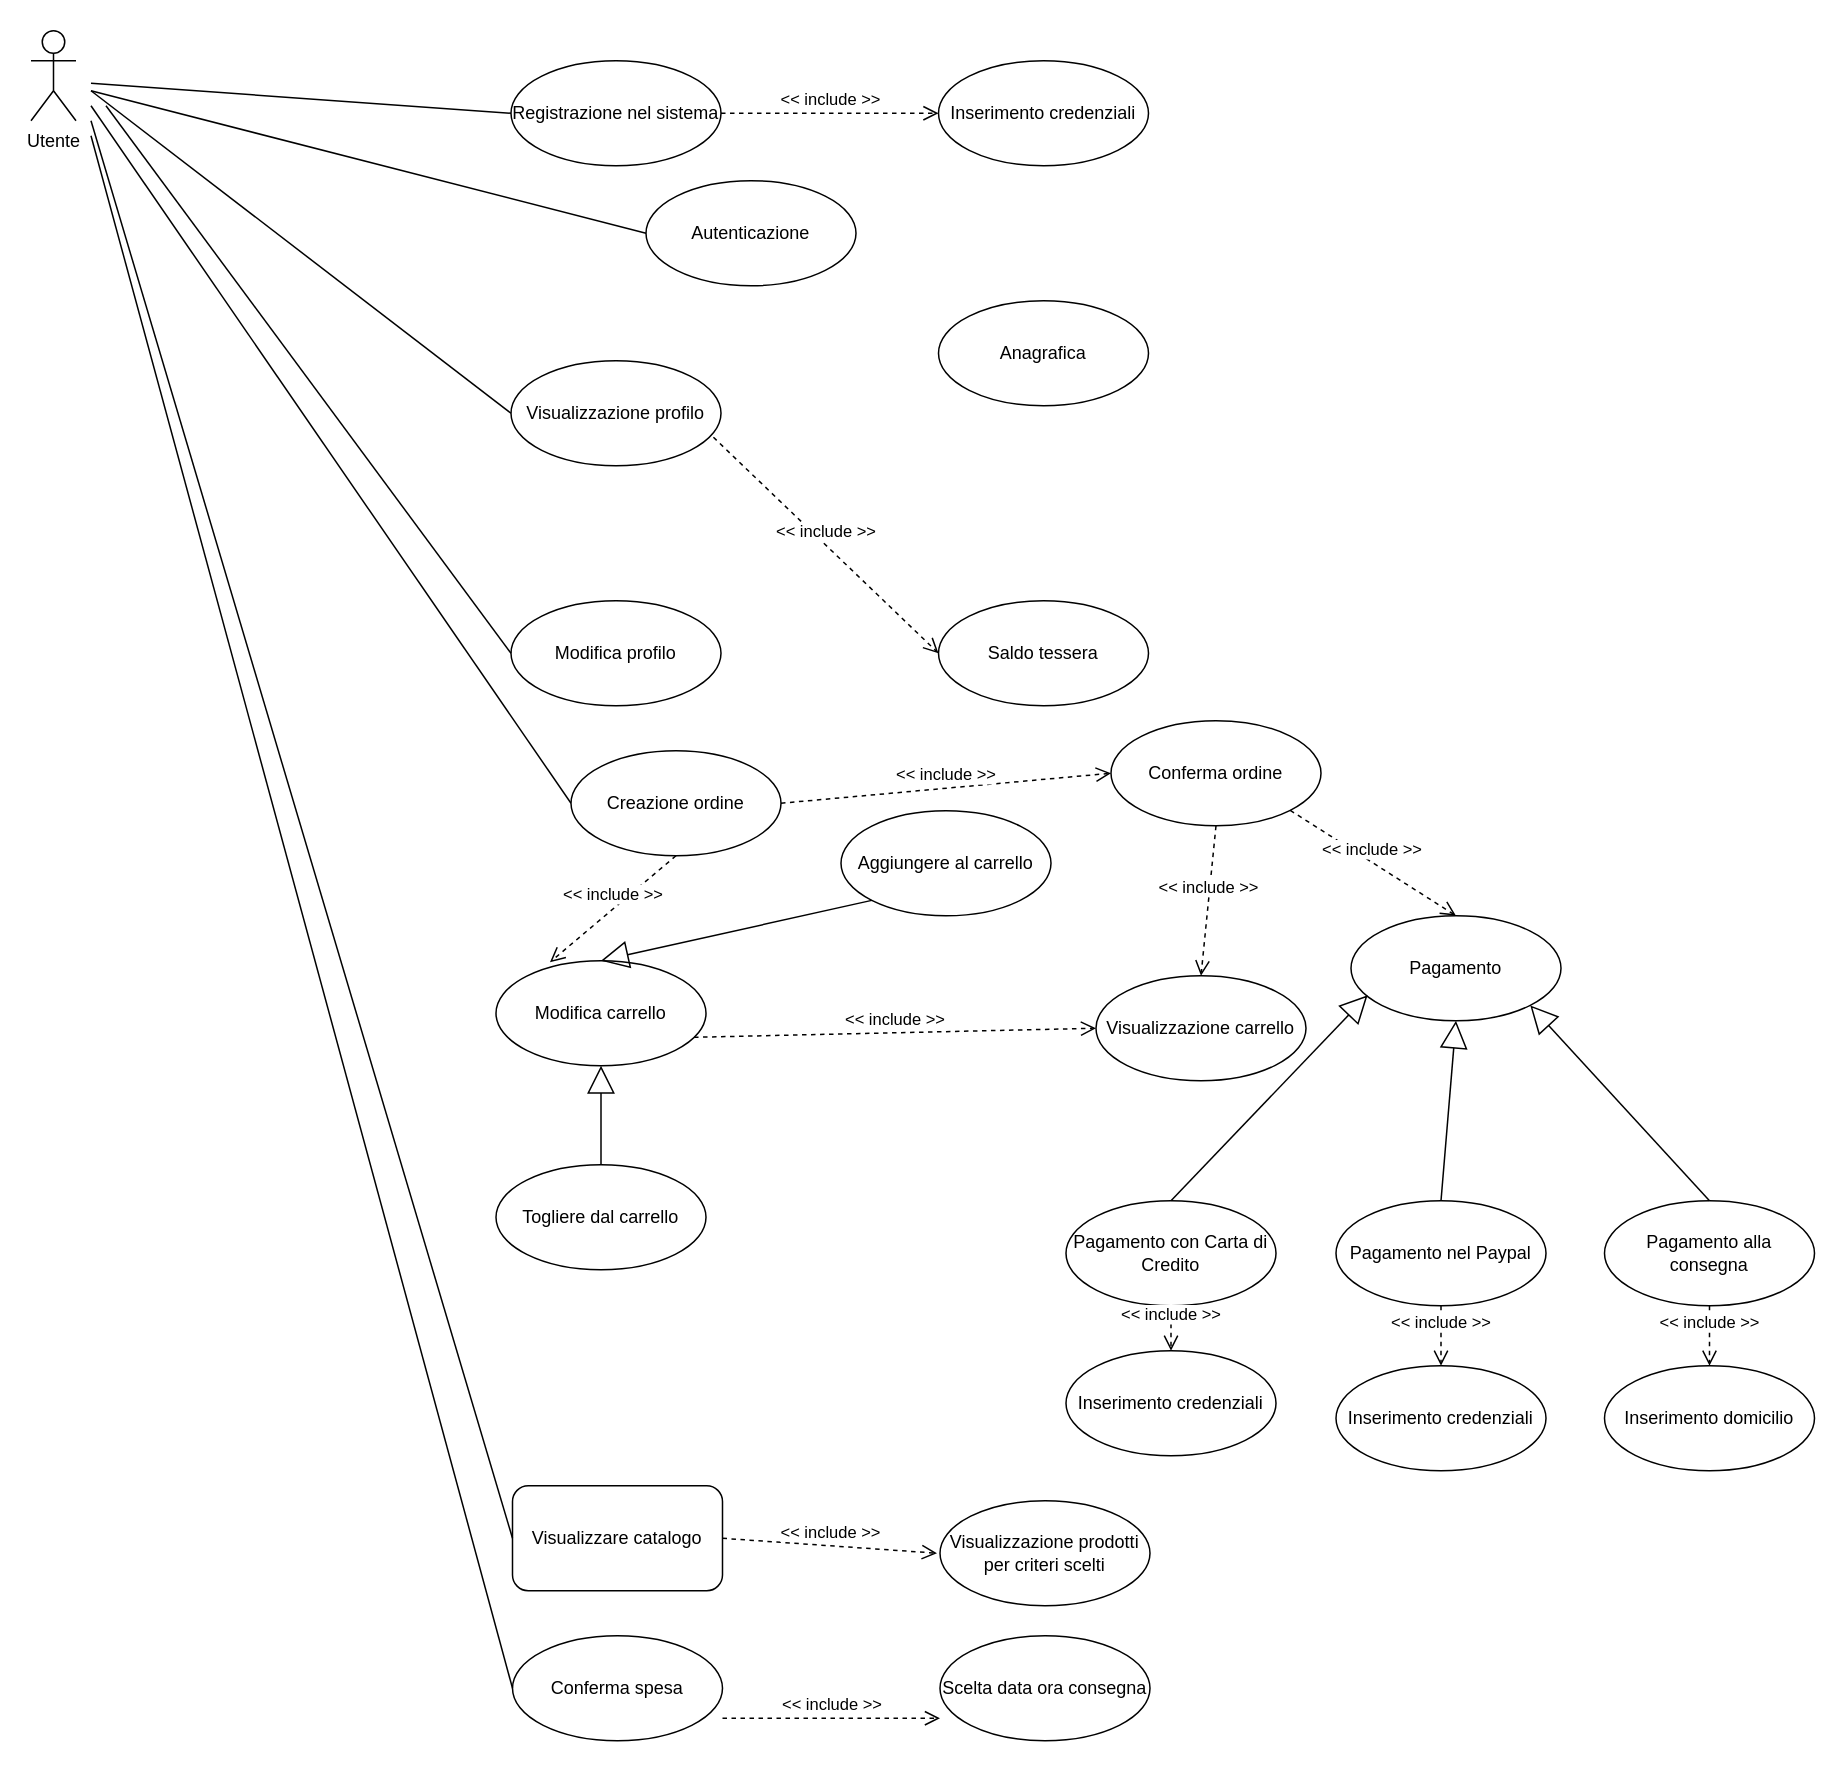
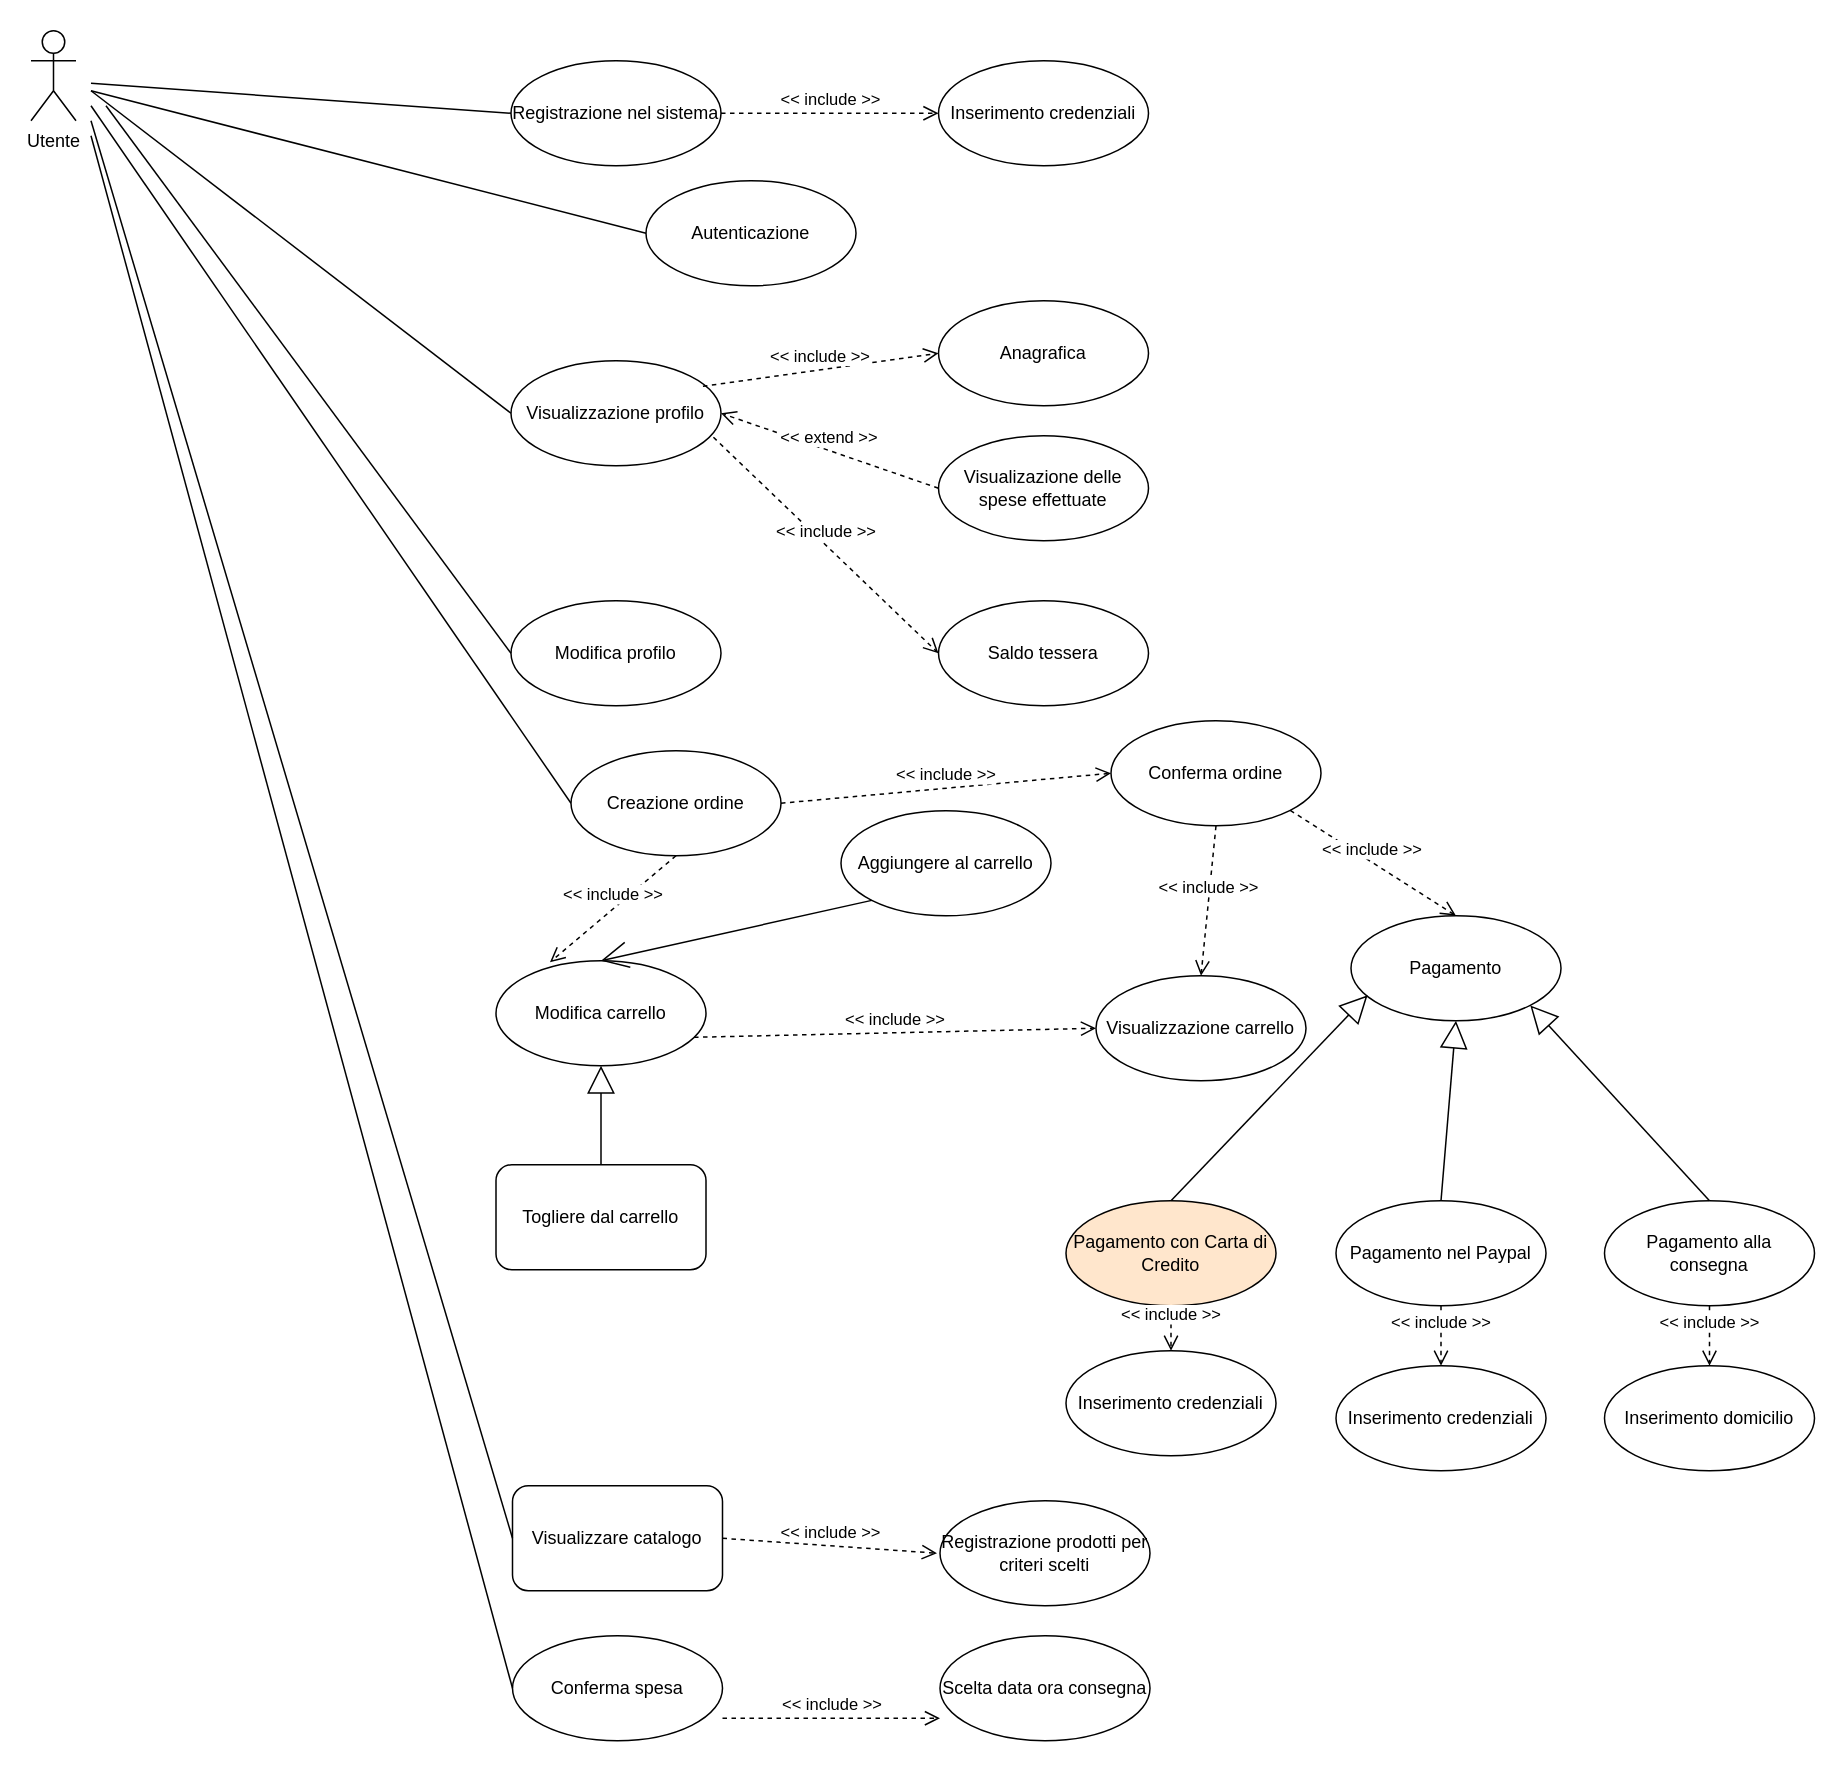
none -> (776, 376)
none -> (831, 451)
none -> (1043, 488)
(629, 954) -> (618, 957)
(601, 1217) -> (601, 1217)
(1171, 1253) -> (1171, 1253)
(1045, 1553) -> (1045, 1553)
